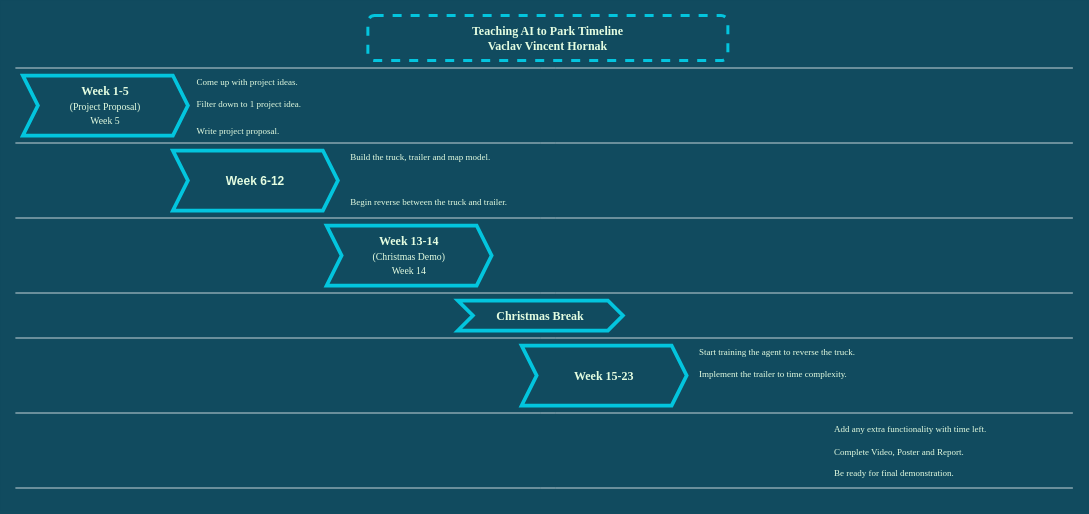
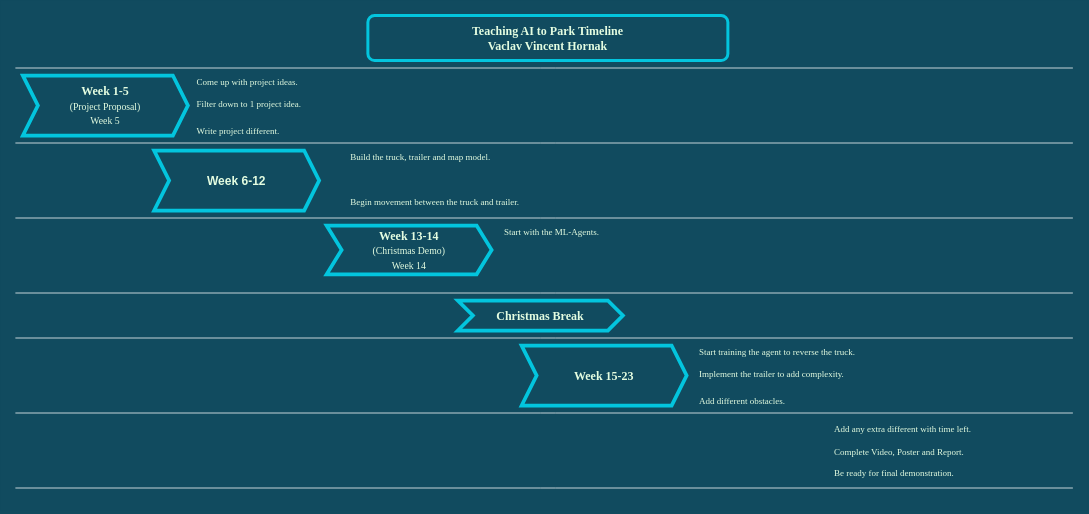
(548, 38) -> (548, 38)
(249, 128) -> (252, 128)
(255, 180) -> (237, 180)
(450, 199) -> (452, 199)
none -> (623, 229)
(409, 255) -> (409, 250)
(789, 372) -> (787, 372)
none -> (818, 398)
(928, 432) -> (920, 432)
